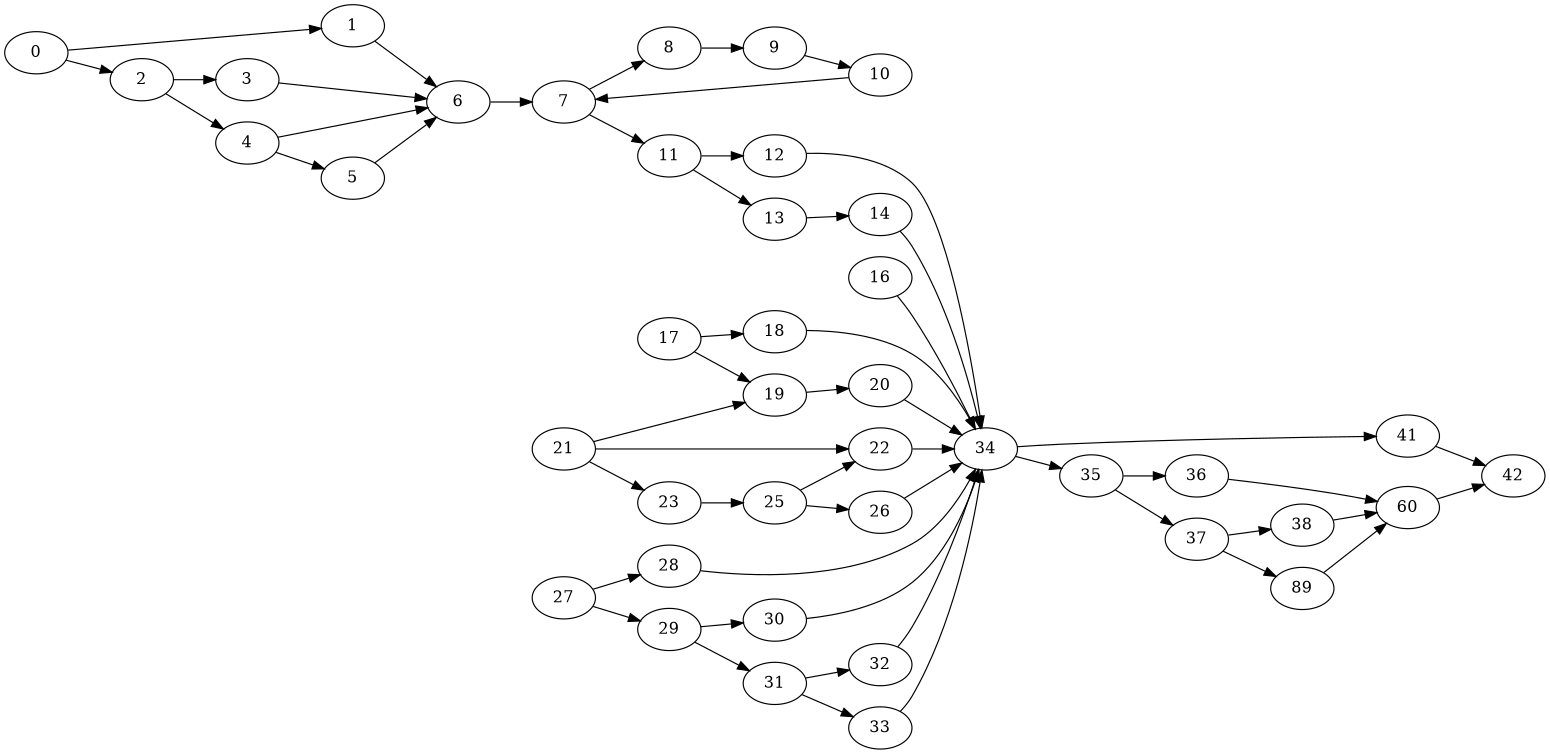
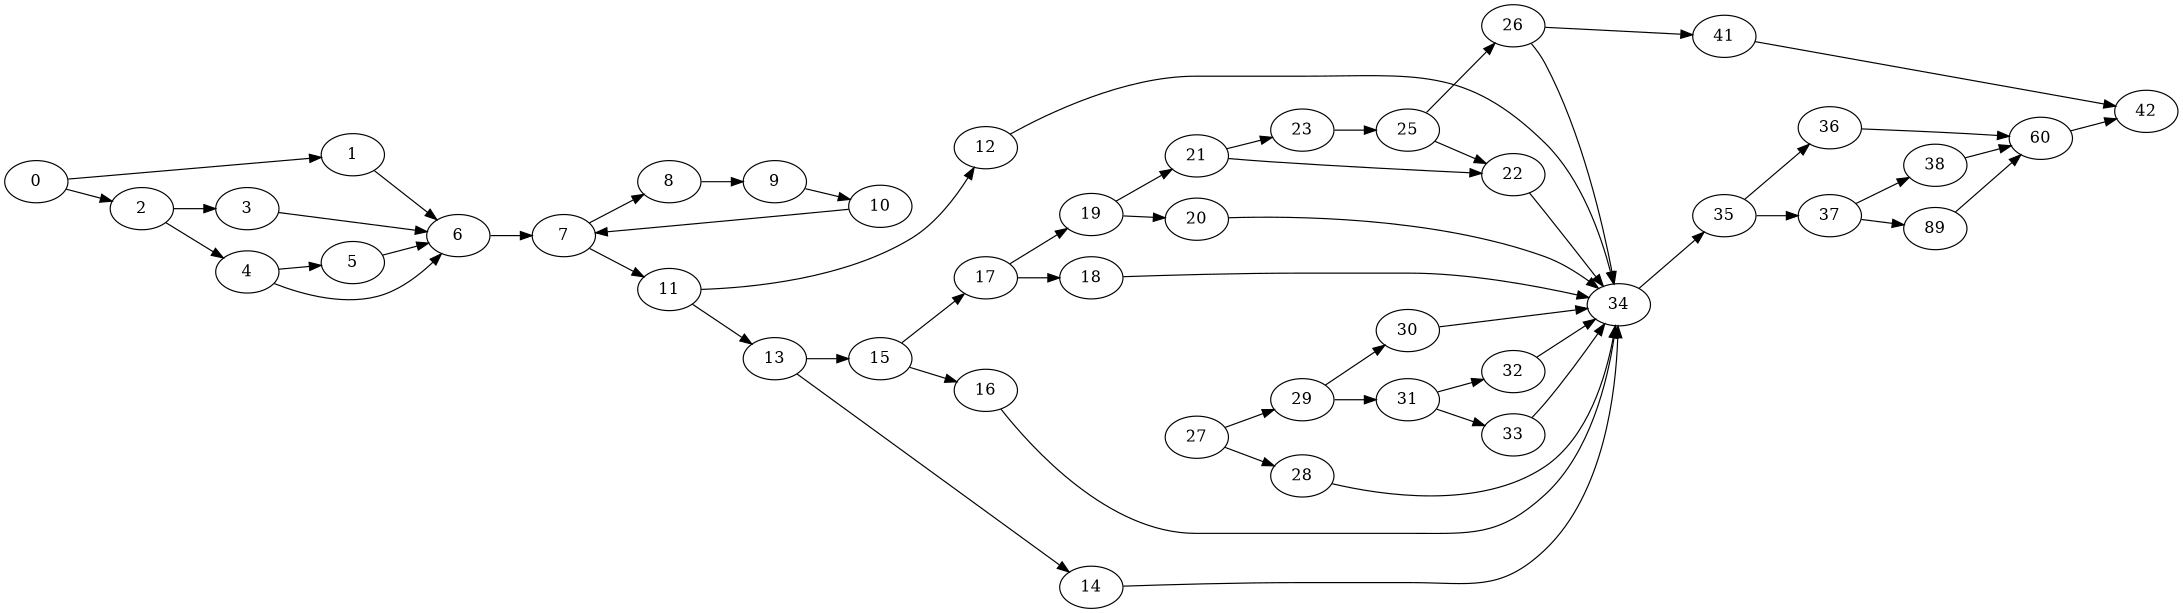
none -> (880, 359)
(664, 423) -> (1139, 188)
(1191, 440) -> (1613, 31)
